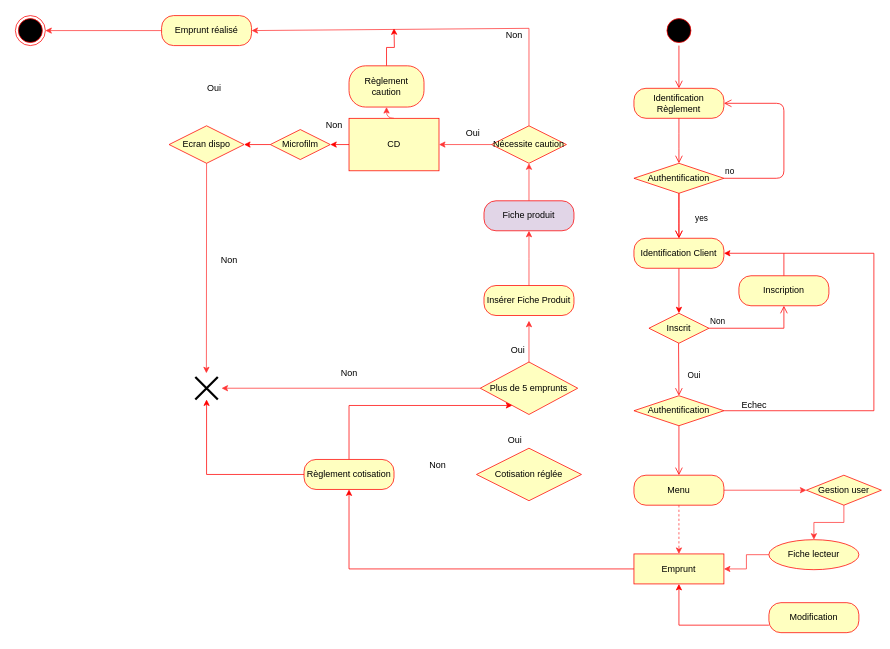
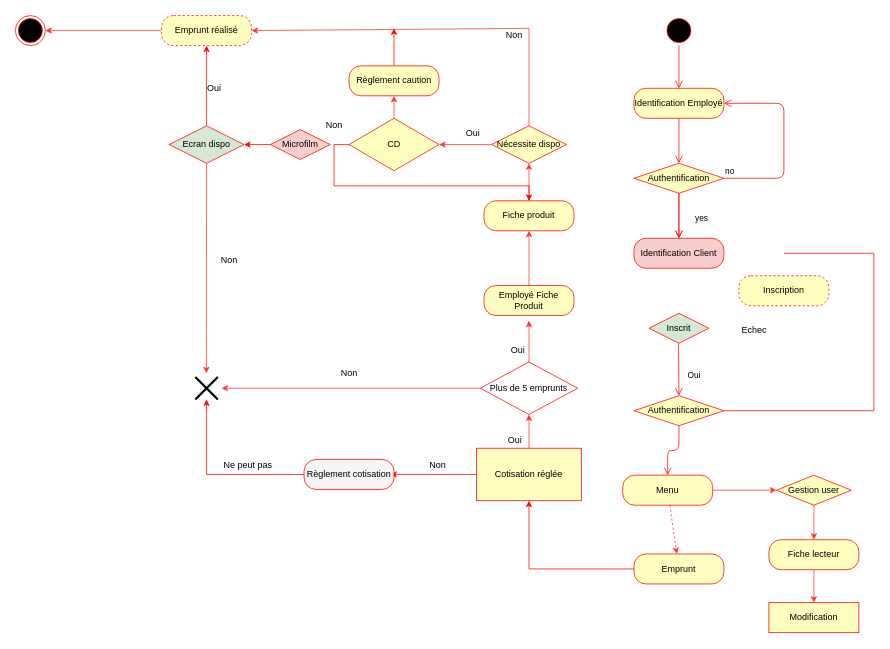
(207, 30) -> (207, 30)
(387, 86) -> (394, 81)
none -> (207, 88)
(679, 103) -> (679, 103)
(207, 144) -> (207, 144)
(300, 144) -> (300, 144)
(337, 144) -> (429, 186)
(394, 144) -> (394, 144)
(529, 144) -> (529, 144)
(529, 216) -> (529, 216)
(679, 253) -> (679, 253)
(758, 253) -> none
(784, 291) -> (784, 291)
(529, 300) -> (529, 300)
(679, 306) -> none
(679, 328) -> (679, 328)
(756, 328) -> none
(529, 388) -> (529, 388)
(427, 405) -> none
(754, 405) -> (754, 330)
none -> (529, 421)
none -> (248, 465)
(349, 474) -> (349, 474)
none -> (436, 474)
(529, 474) -> (529, 474)
(679, 490) -> (668, 490)
(844, 490) -> (814, 490)
(750, 555) -> (814, 596)
(814, 555) -> (814, 555)
(349, 569) -> (529, 507)
(679, 569) -> (679, 569)
(814, 618) -> (814, 618)
(679, 625) -> none
